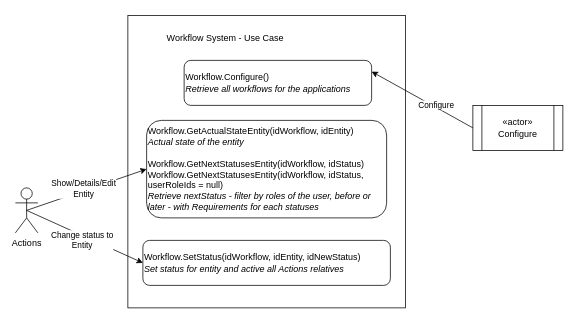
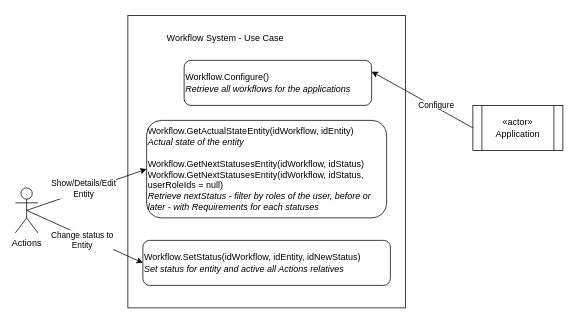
(518, 128) -> (518, 128)
